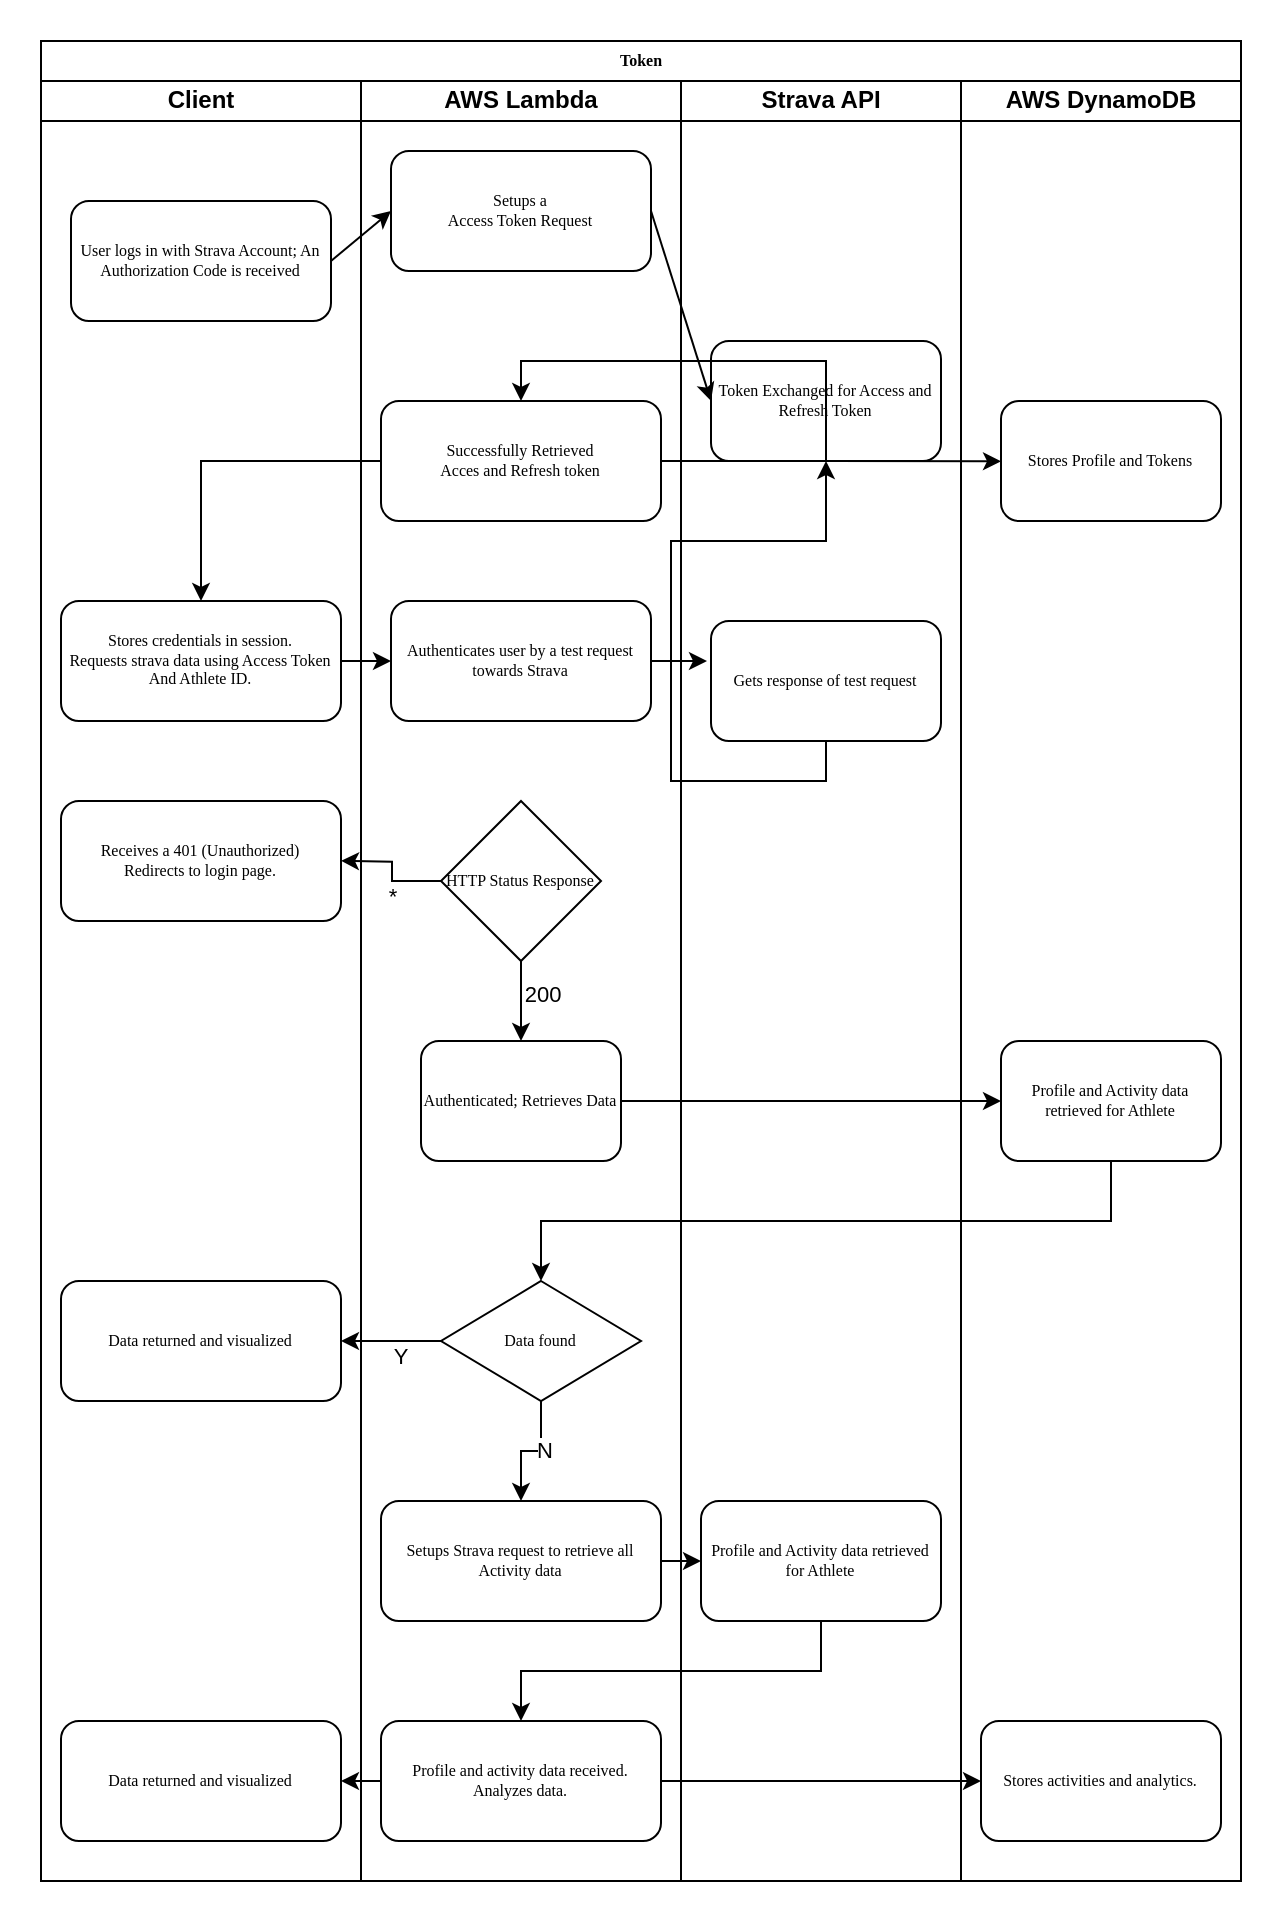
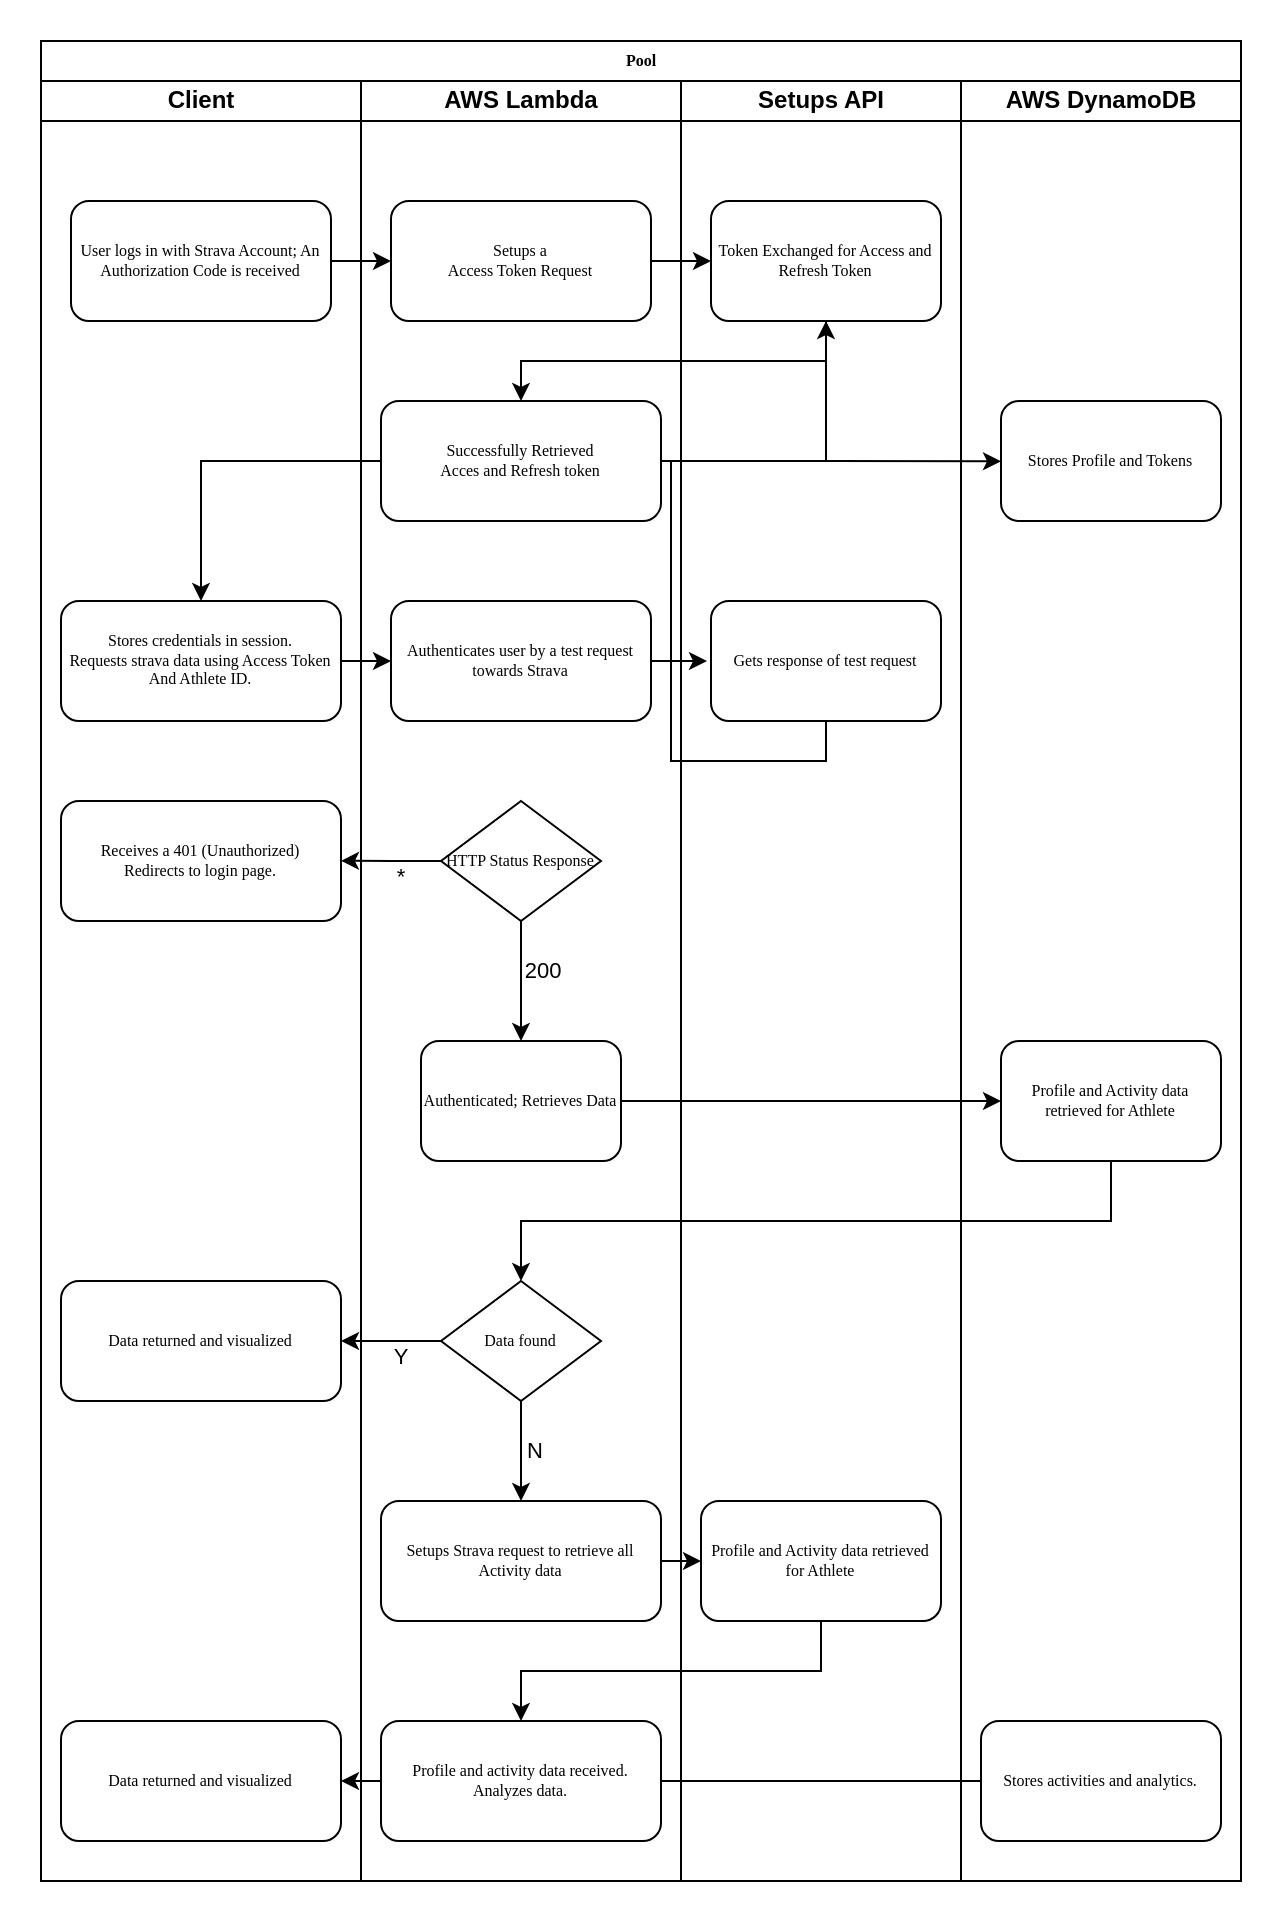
(642, 61) -> (642, 61)
(822, 101) -> (822, 101)
(521, 211) -> (521, 261)
(826, 401) -> (826, 261)
(826, 681) -> (826, 661)
(521, 881) -> (521, 861)
(541, 1341) -> (521, 1341)
(966, 1781) -> (972, 1781)
